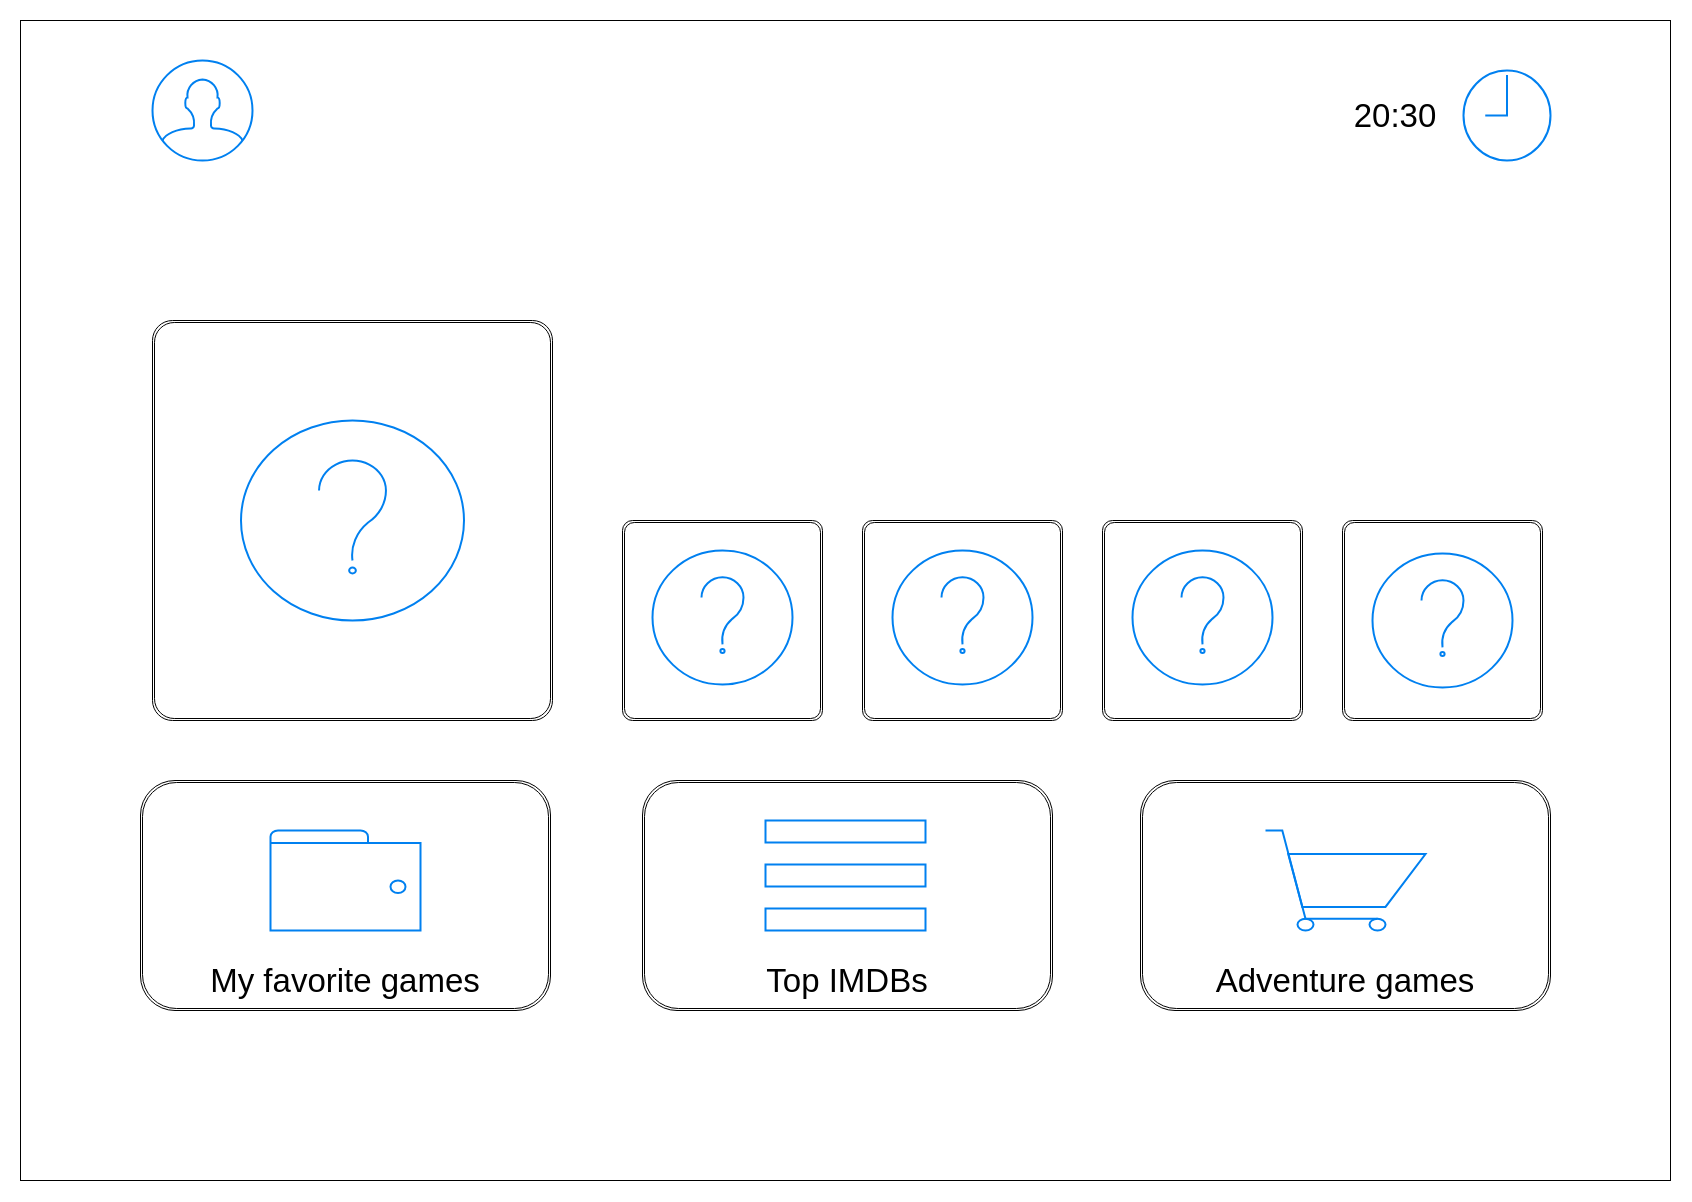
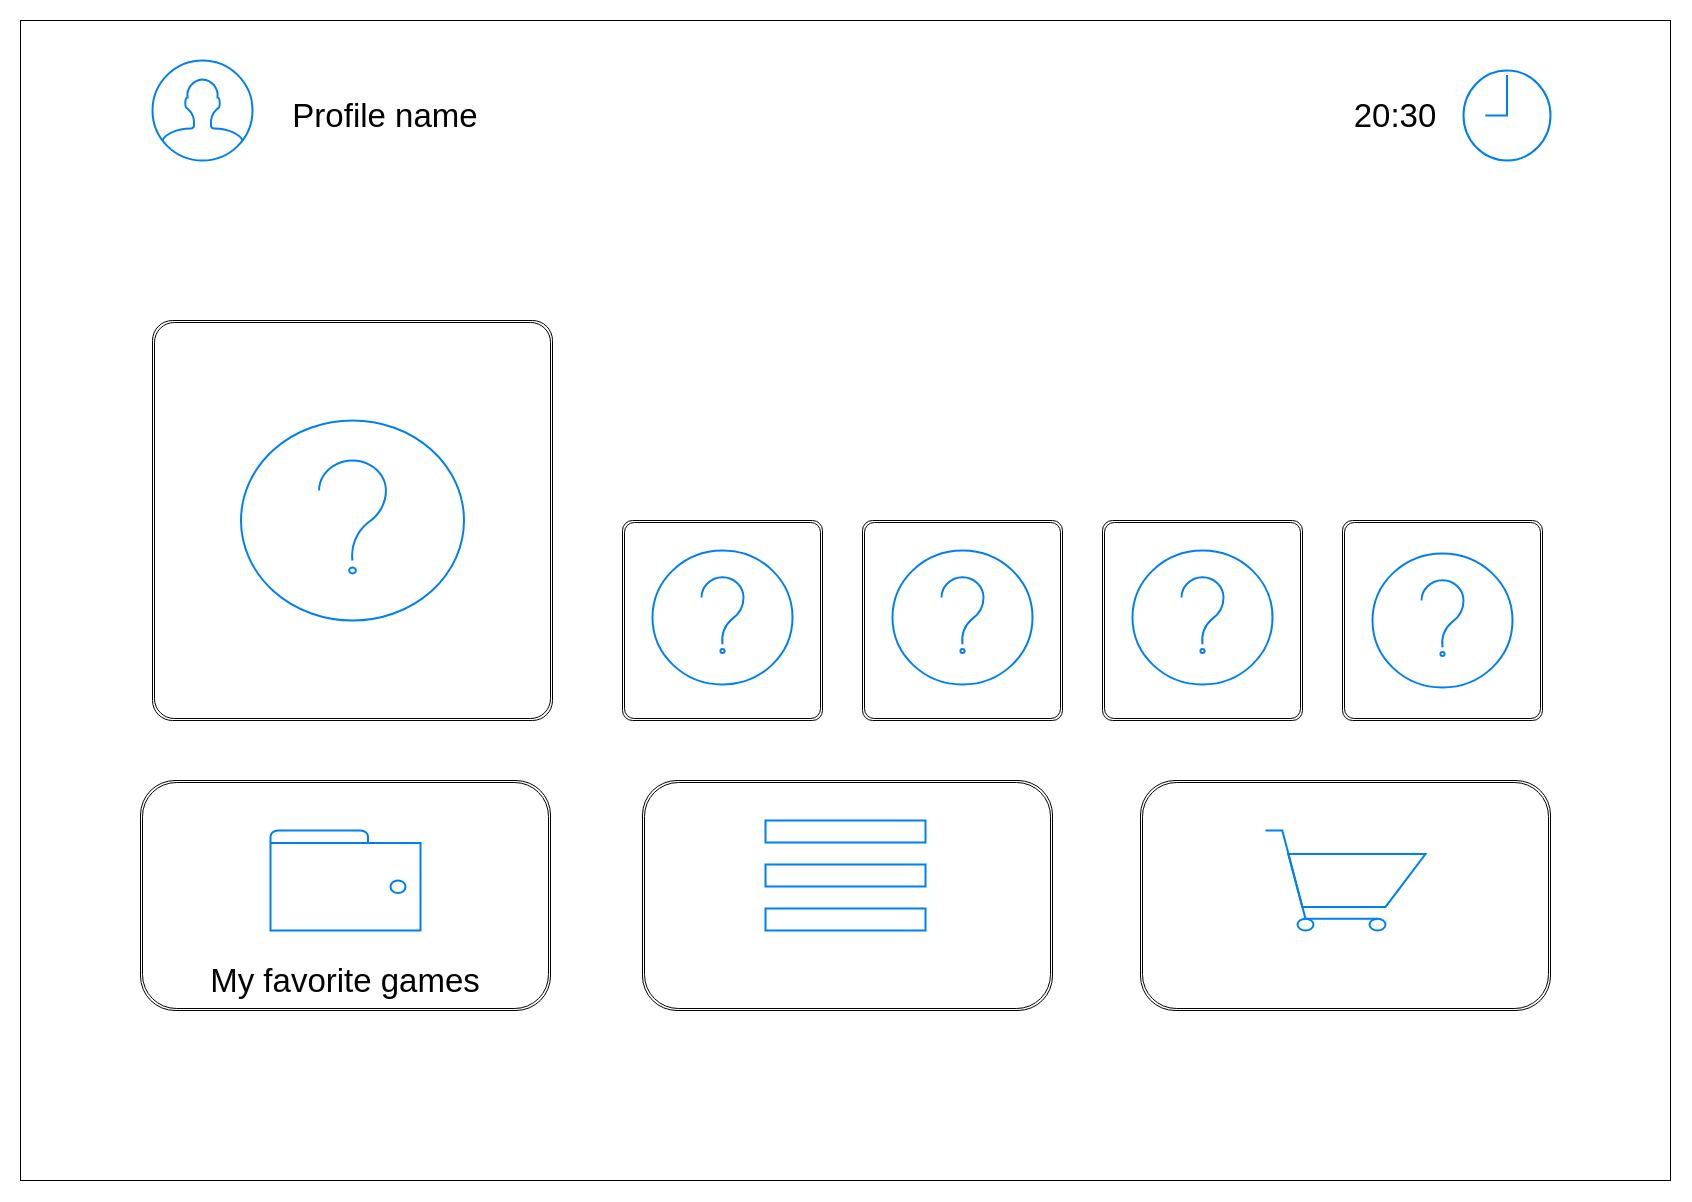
none -> (386, 116)
(848, 981) -> none
(1346, 981) -> none
